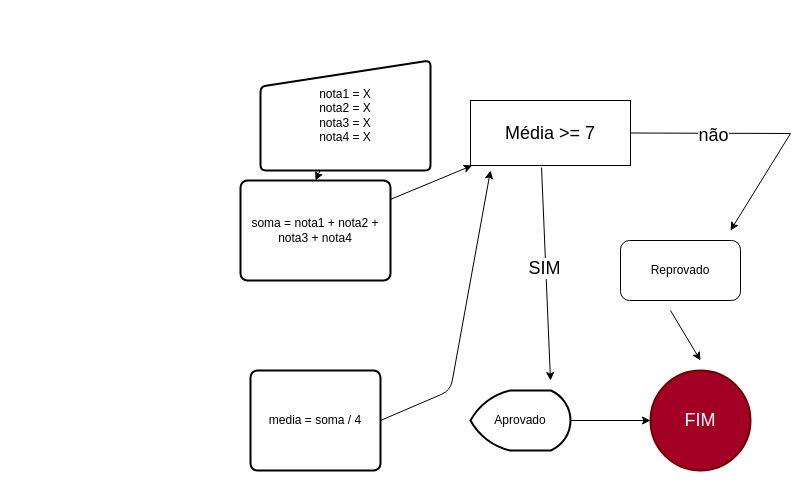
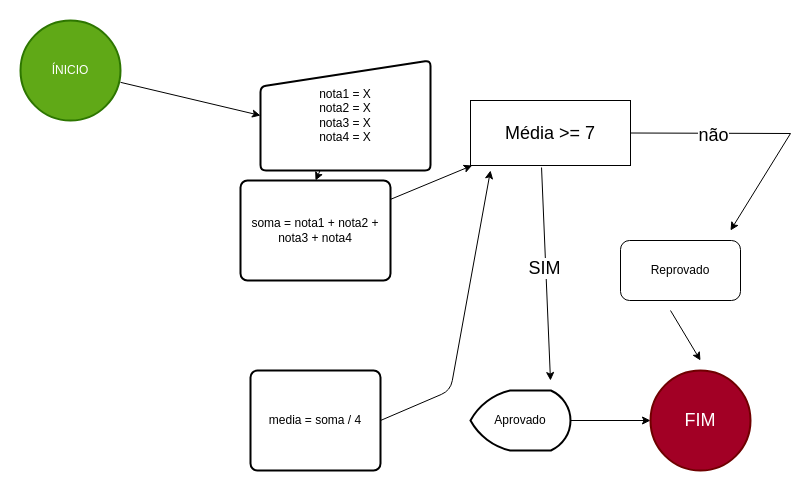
none -> (71, 71)
none -> (187, 98)
